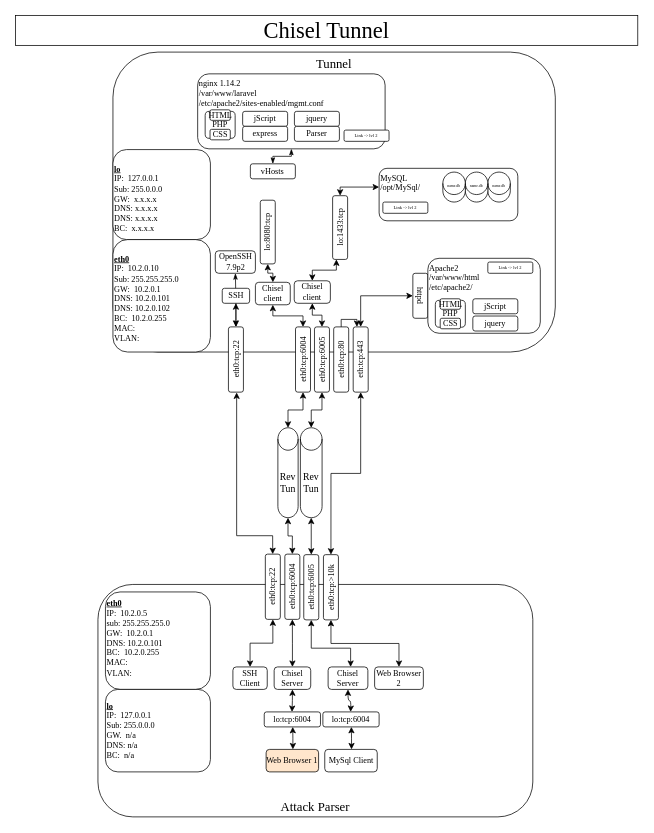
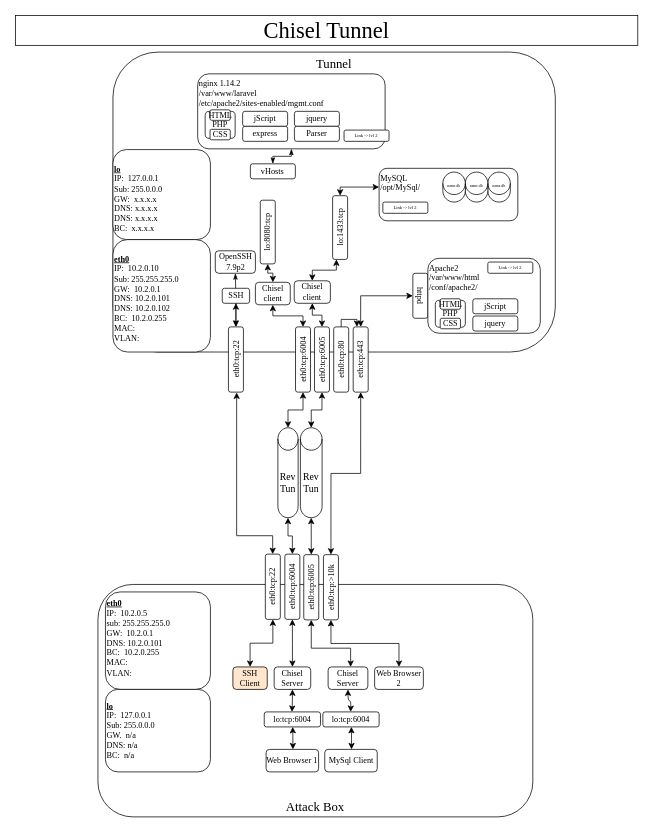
(459, 278) -> (462, 278)
(250, 678) -> (250, 678)
(292, 761) -> (292, 761)
(315, 807) -> (315, 807)
